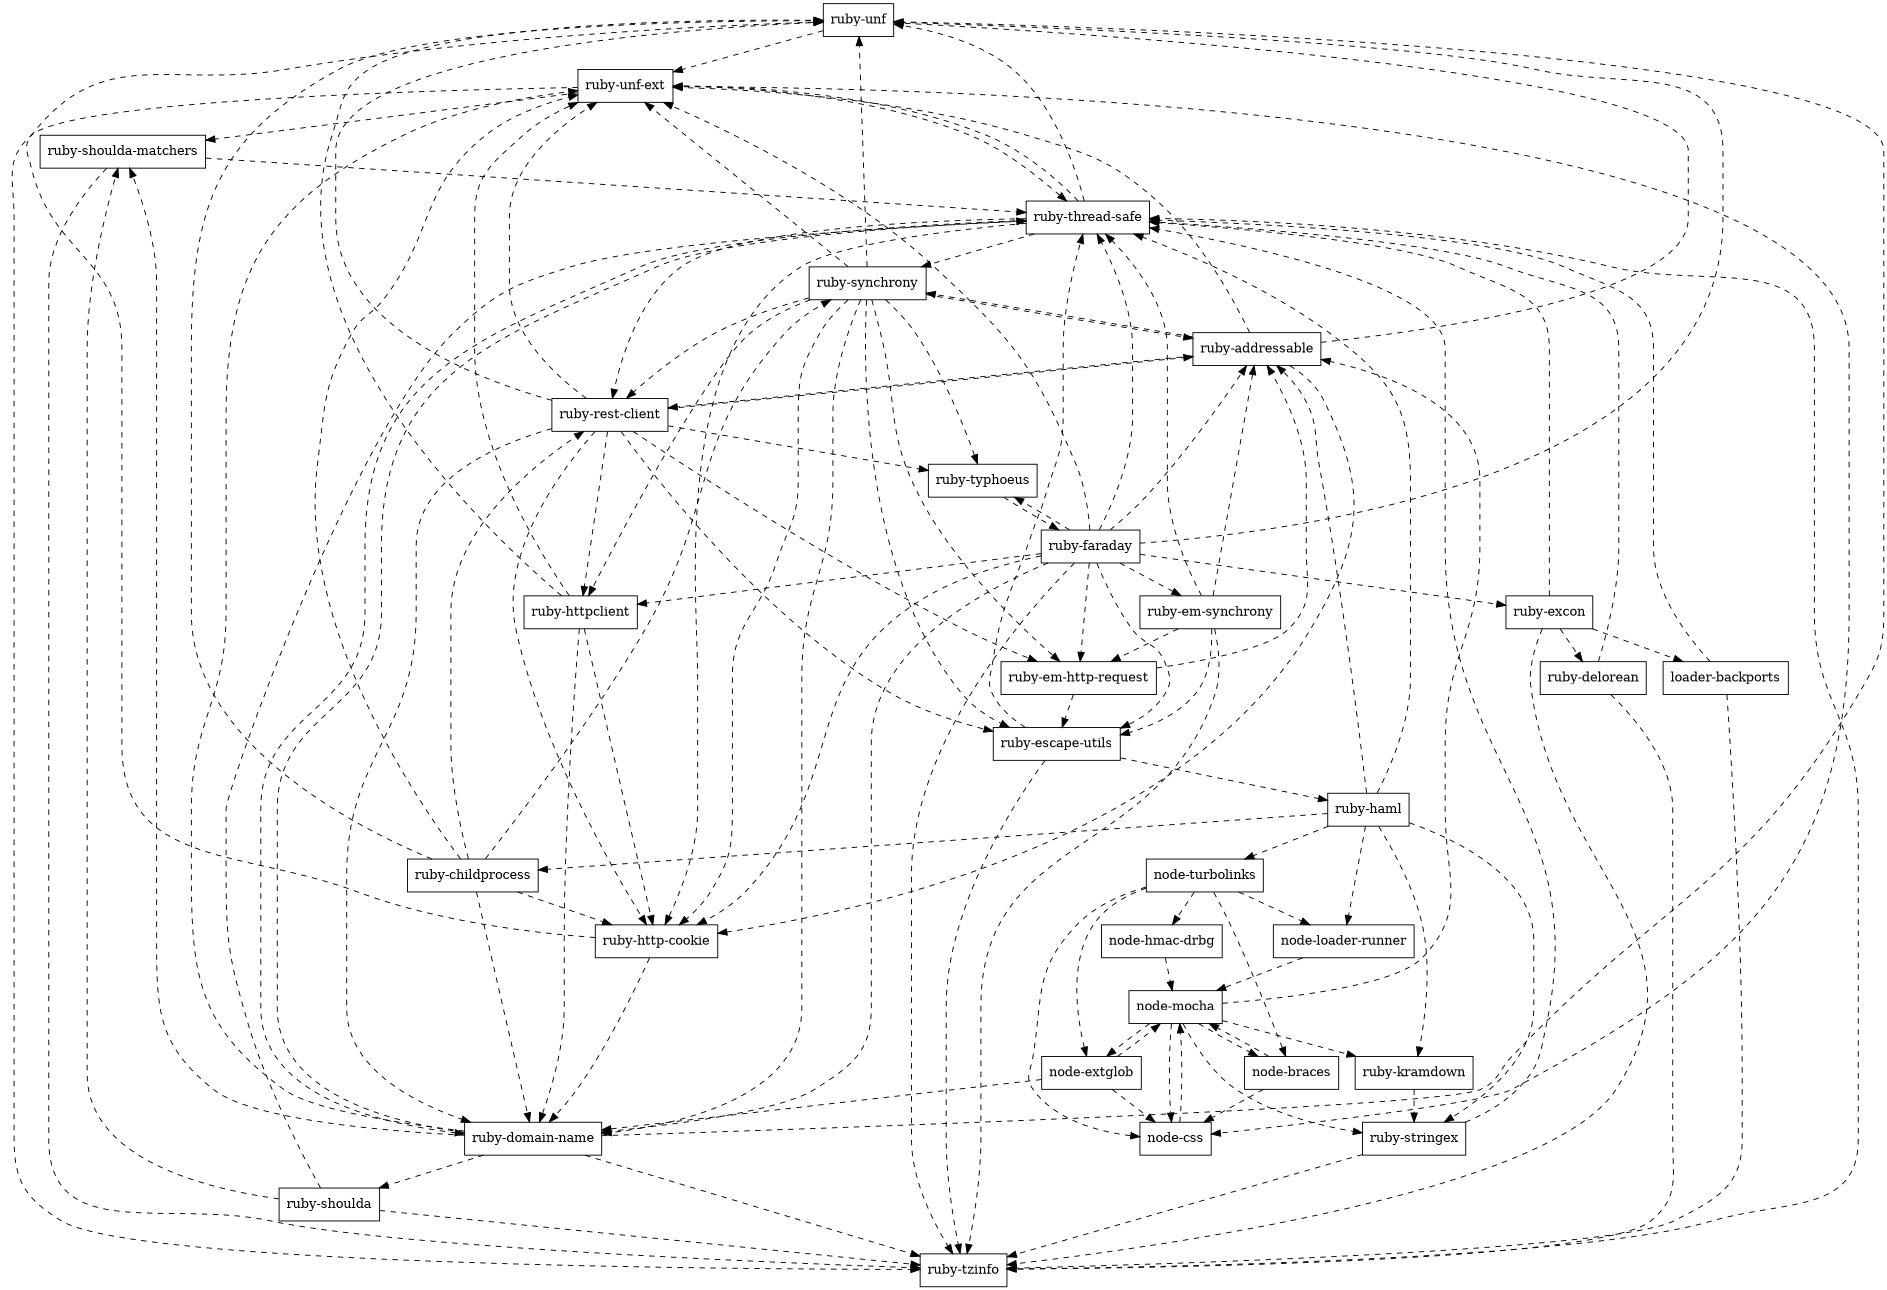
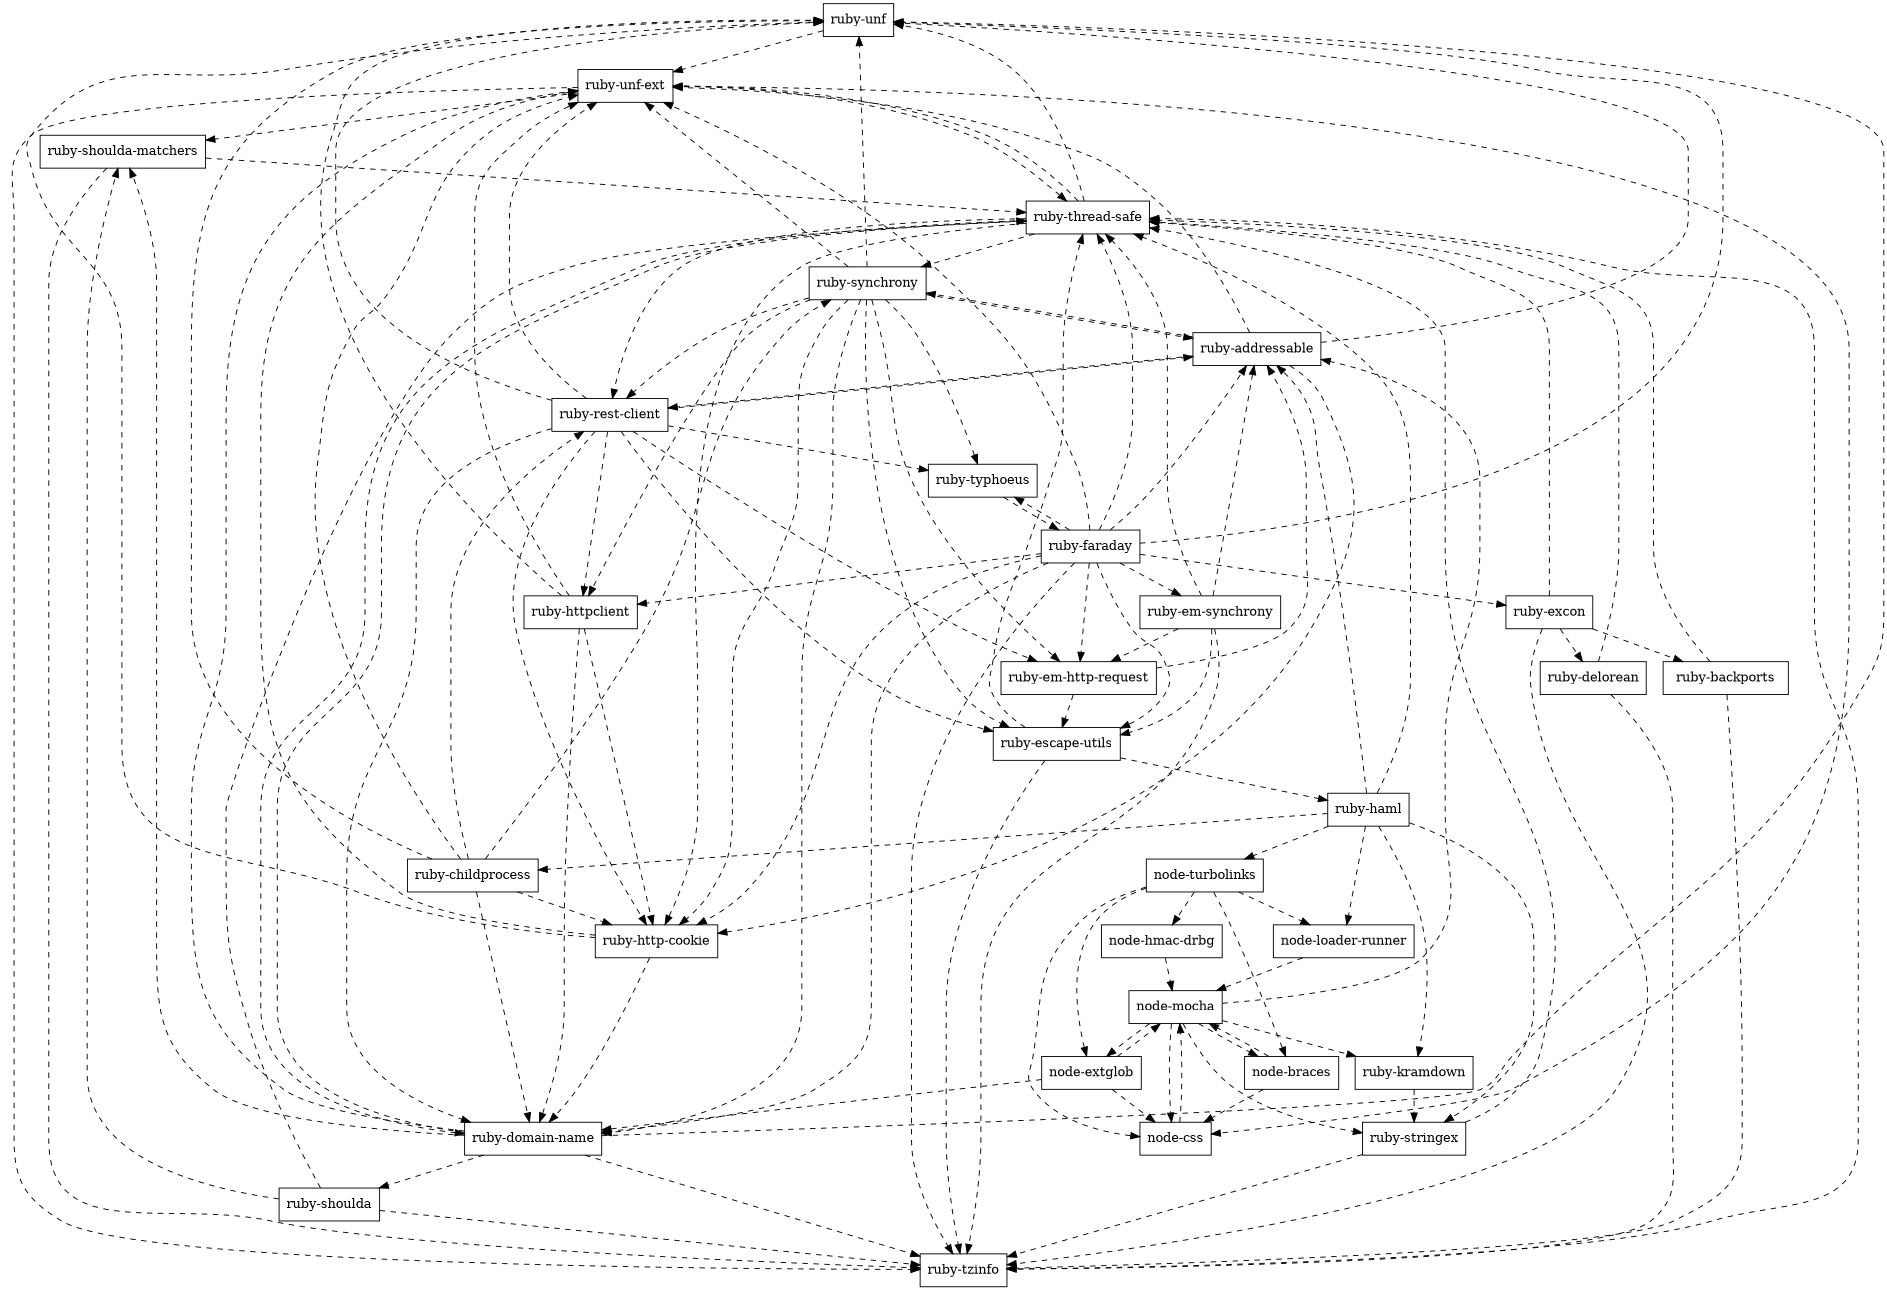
none -> (261, 537)
(1726, 678) -> (1726, 678)
